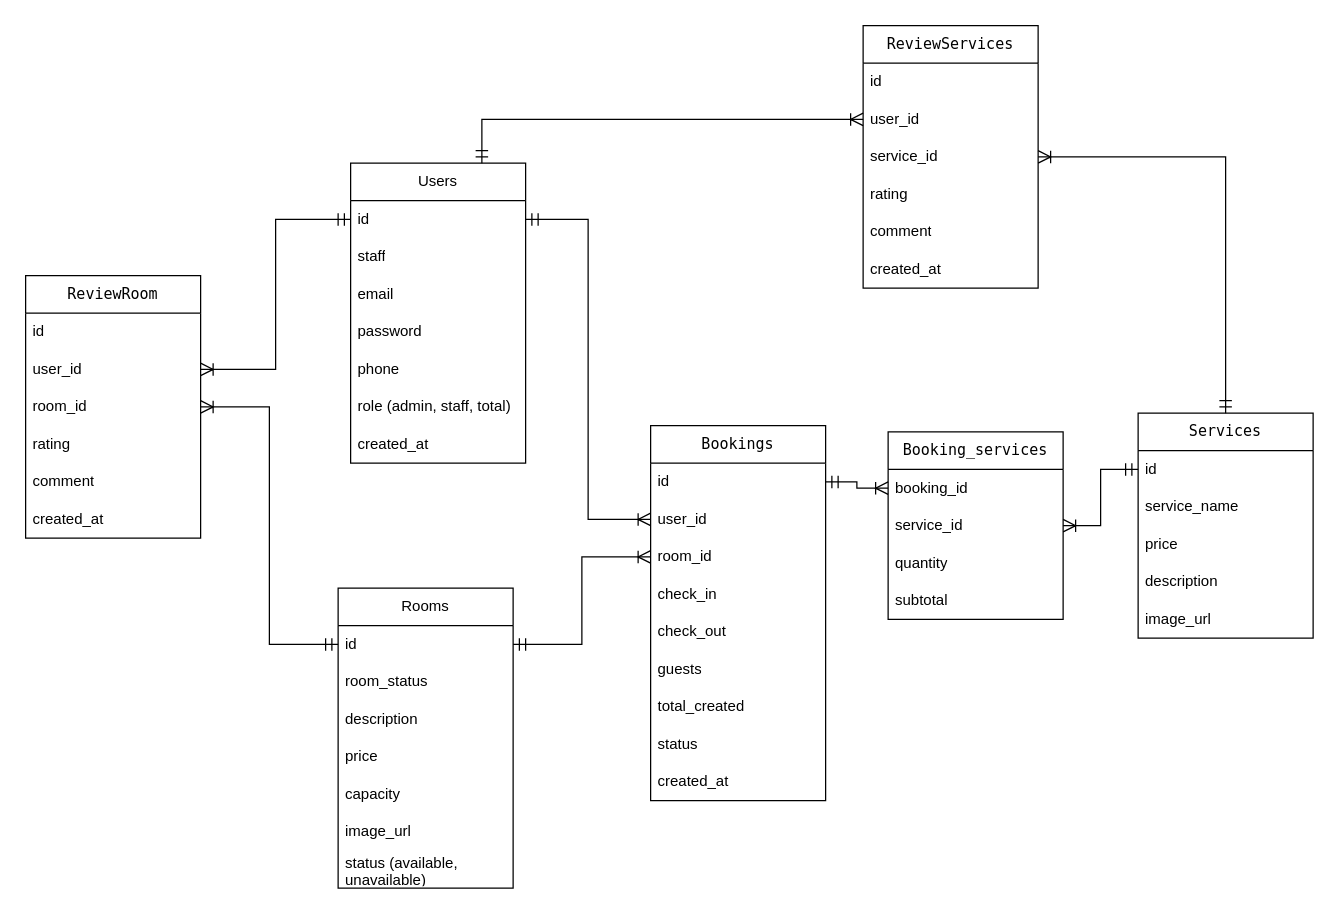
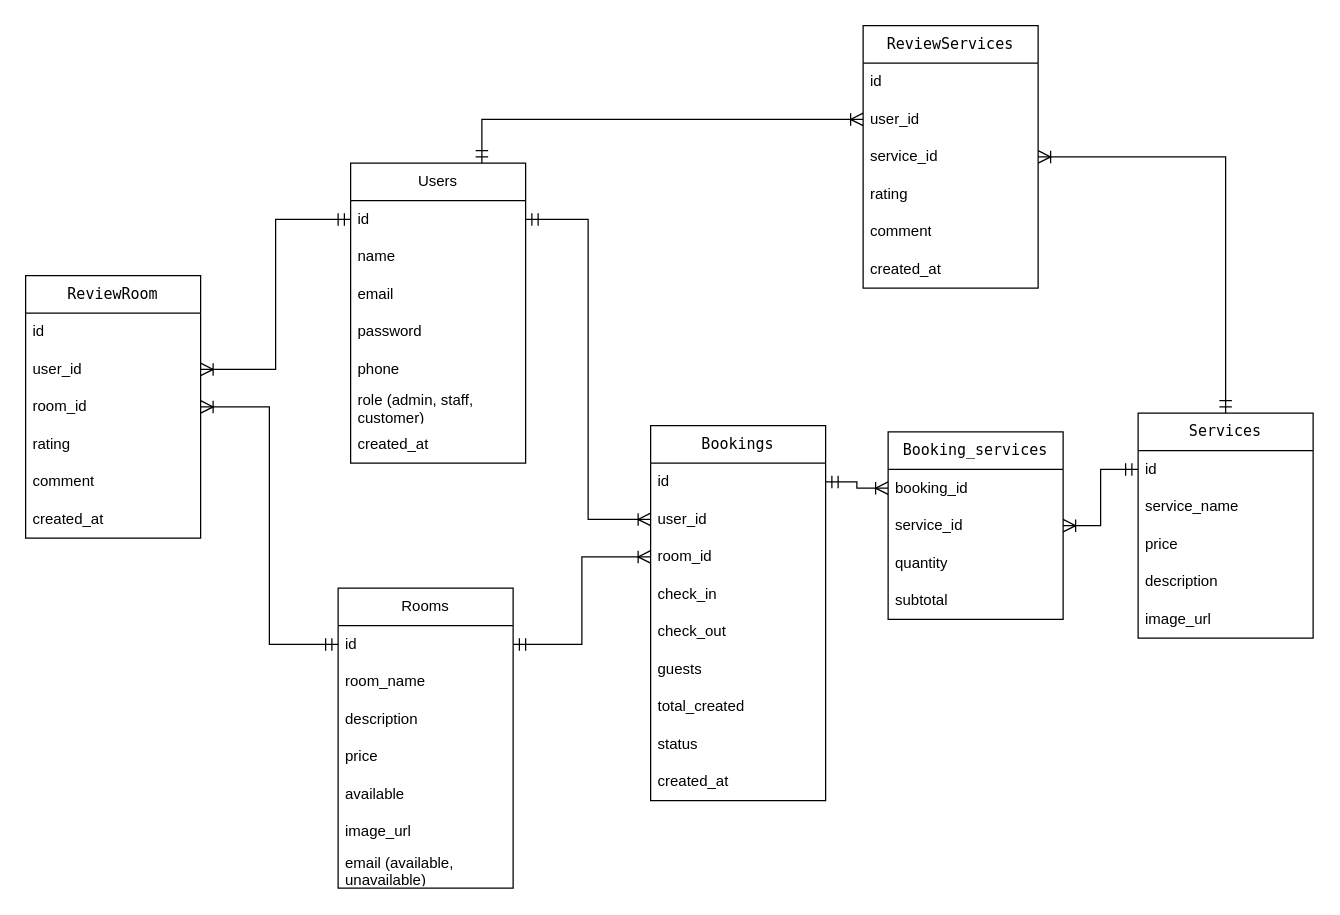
(379, 257) -> (375, 257)
(439, 407) -> (439, 407)
(392, 682) -> (383, 682)
(377, 794) -> (378, 794)
(427, 869) -> (427, 869)
